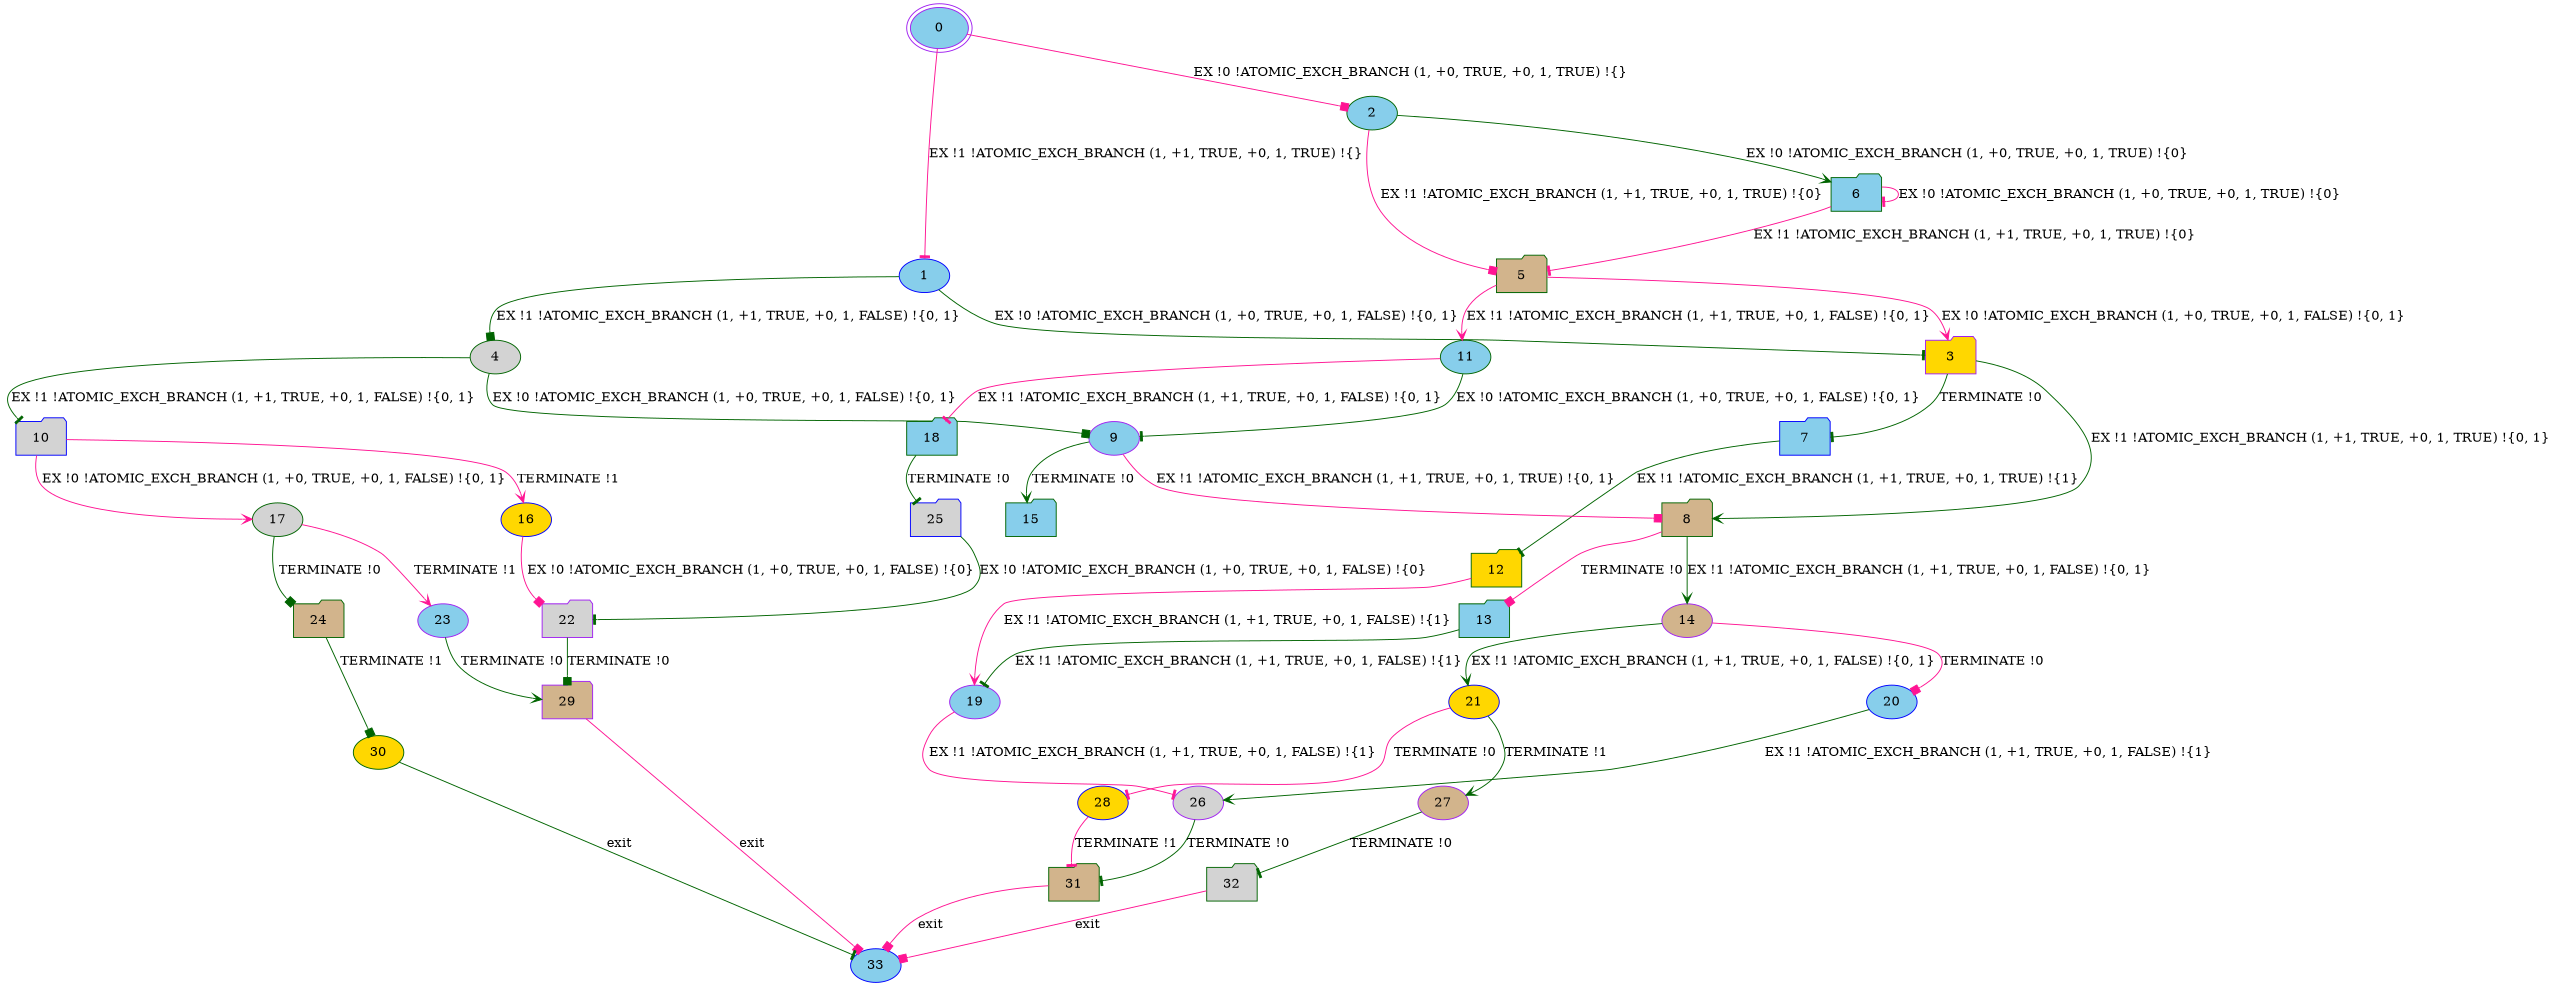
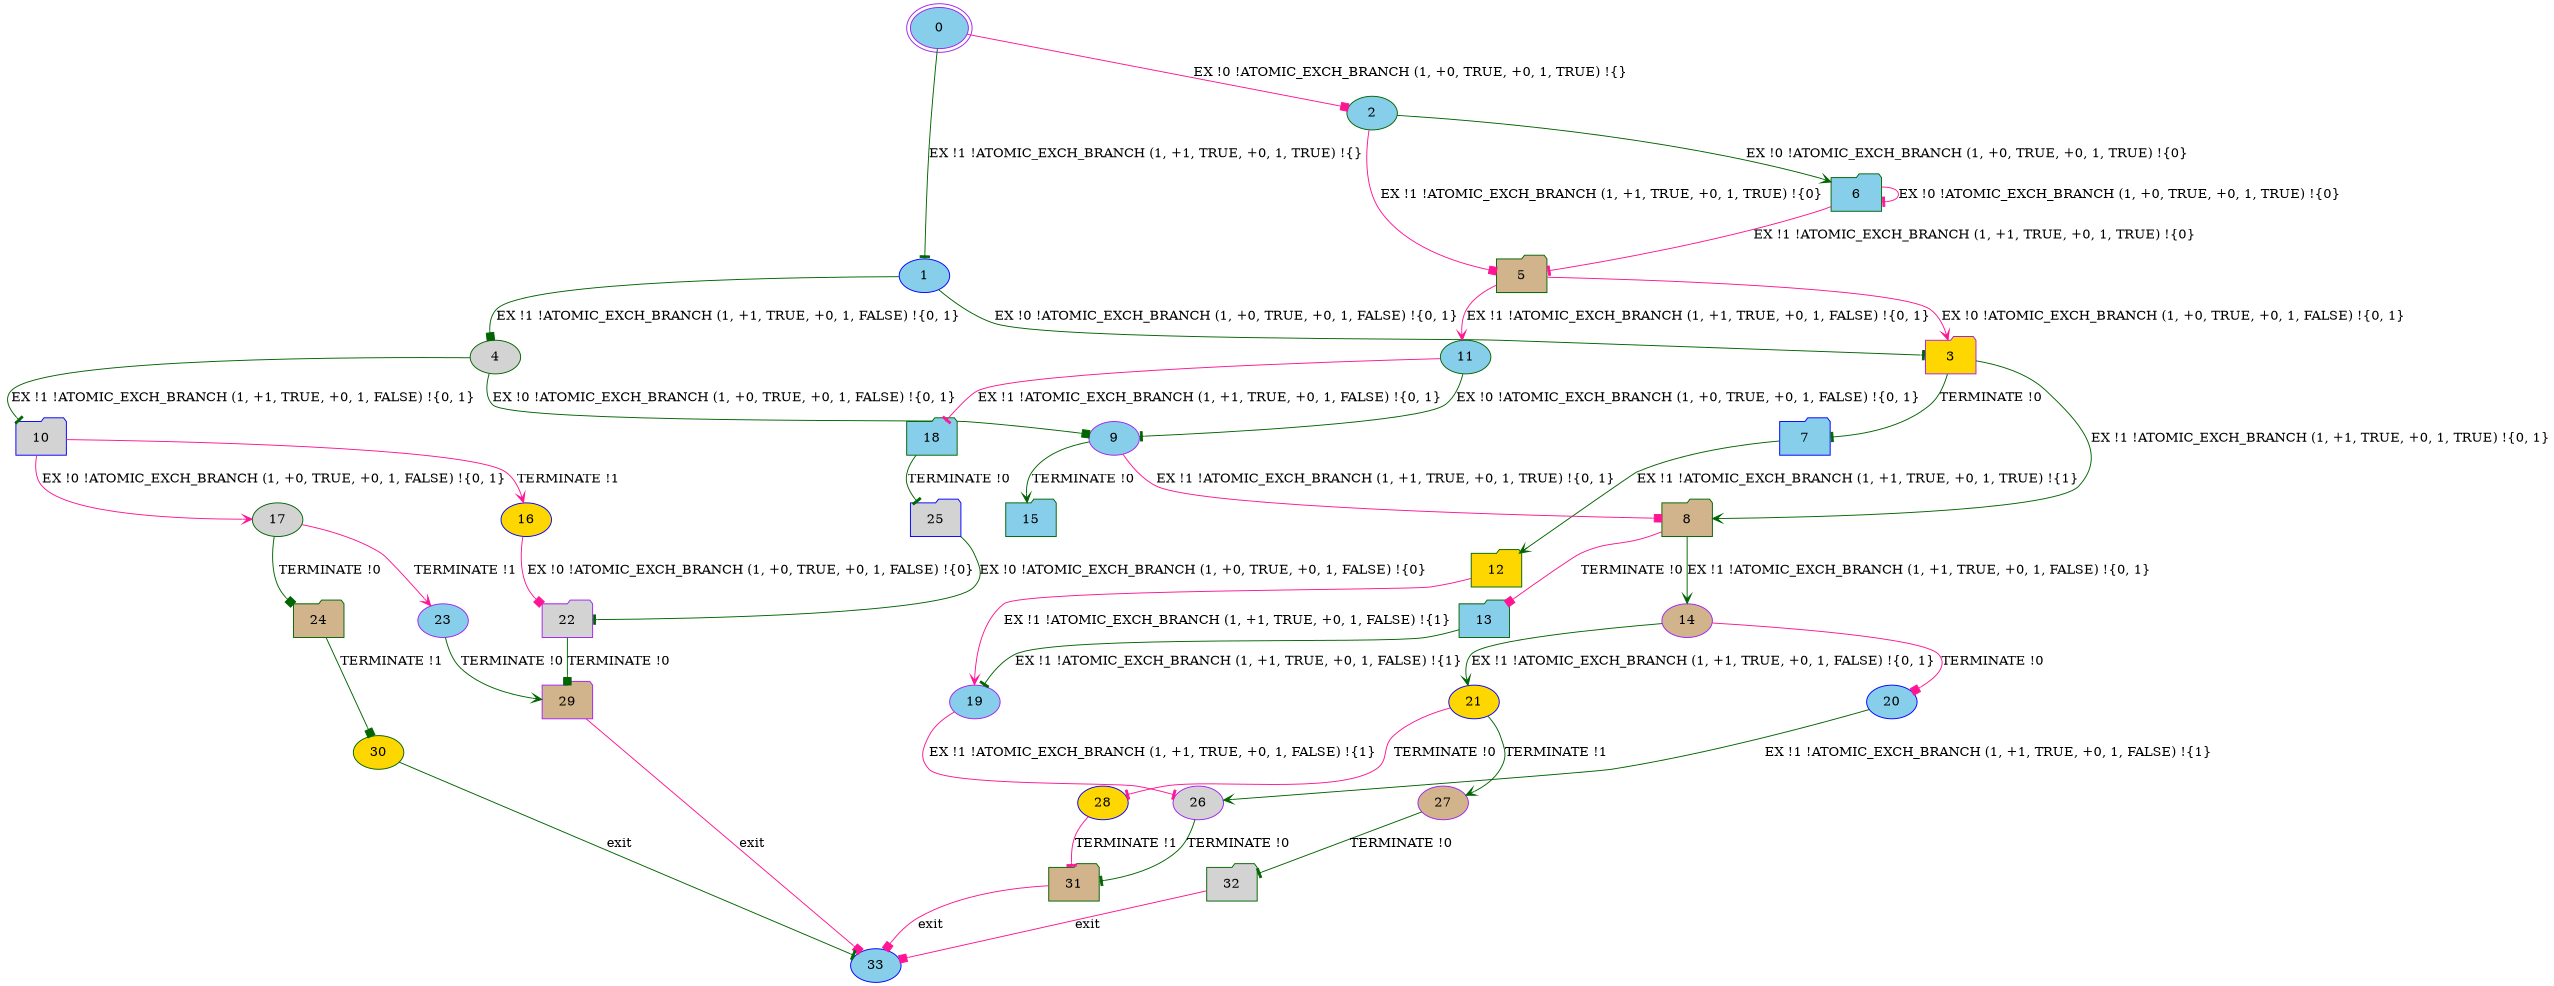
(929, 151) -> (929, 151)
(1641, 470) -> (1641, 470)
